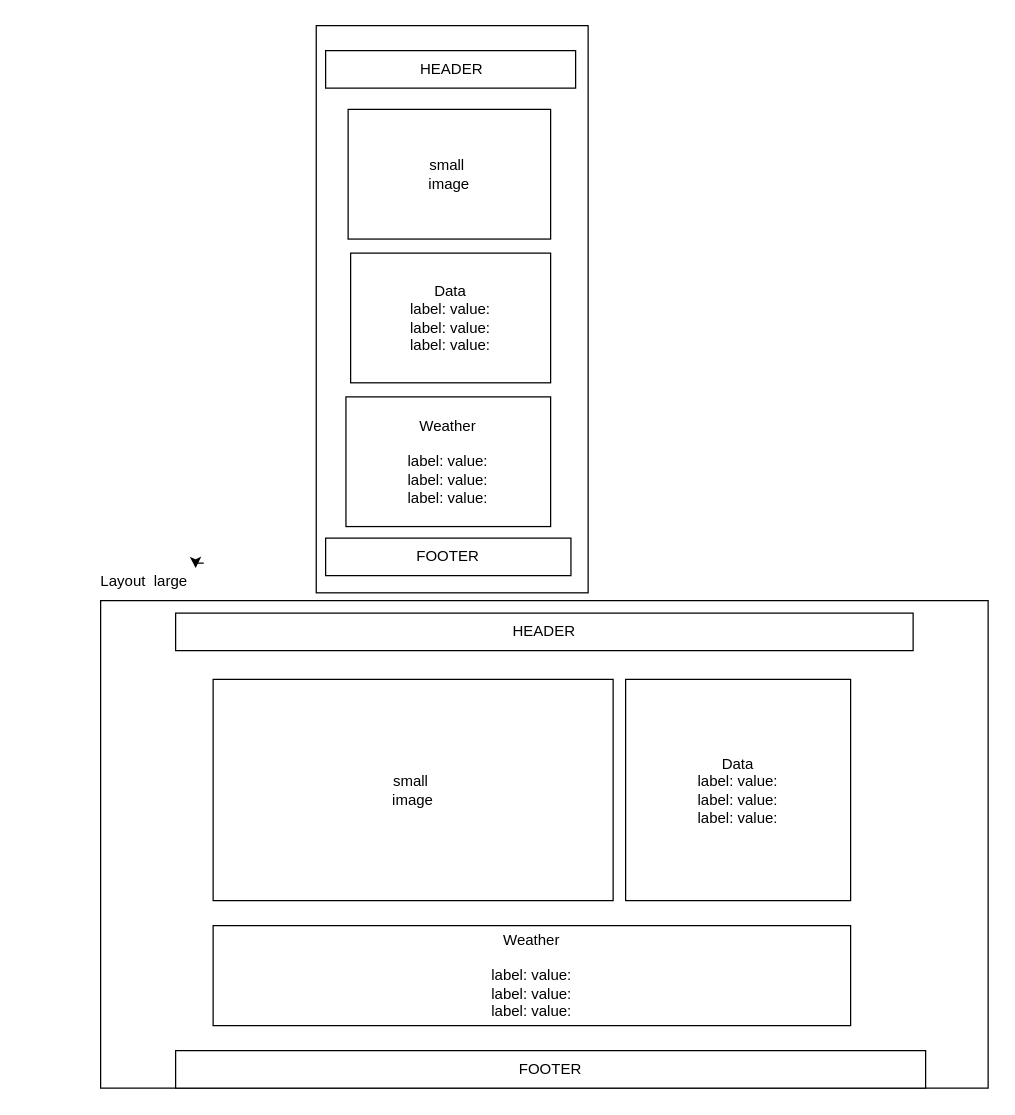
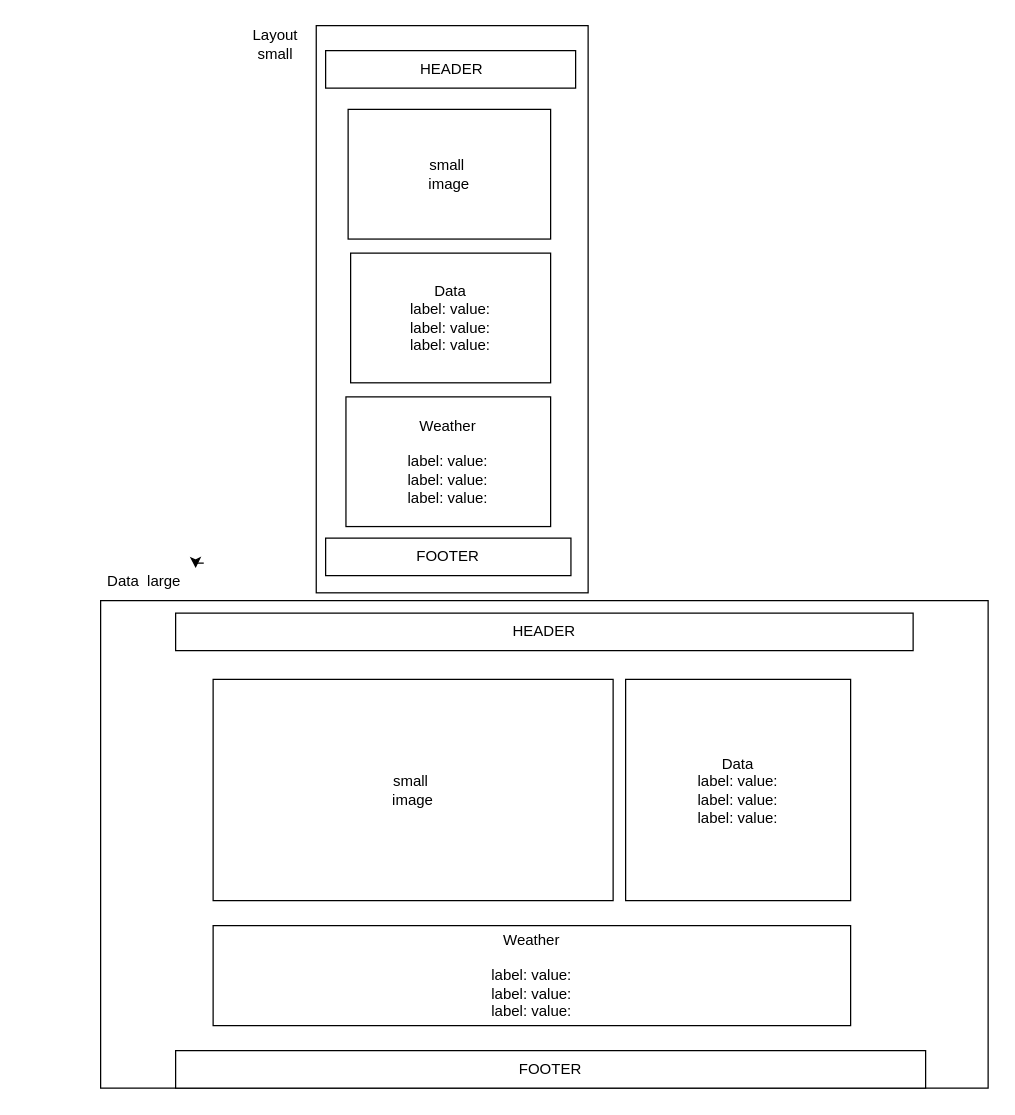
none -> (276, 44)
(144, 582) -> (144, 582)
